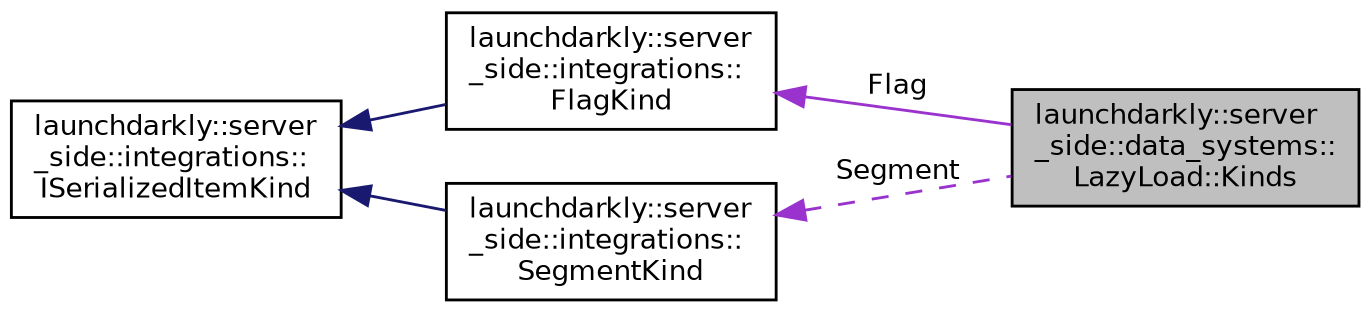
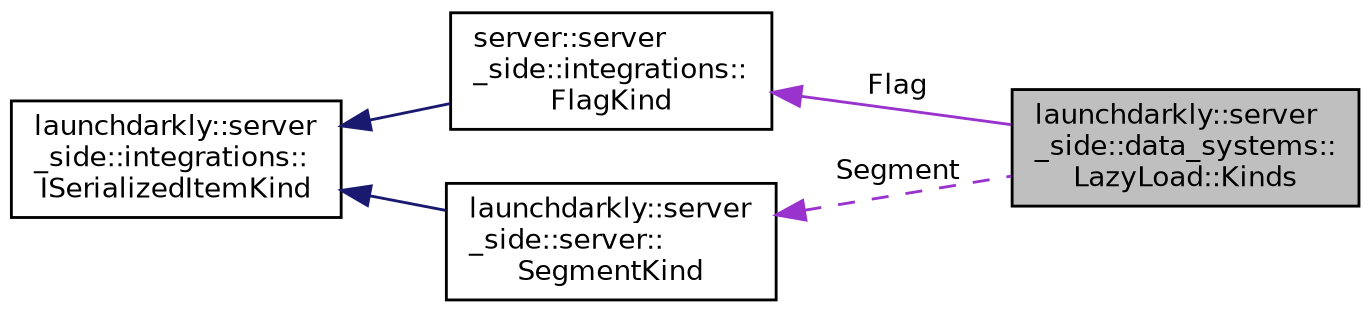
(611, 71) -> (611, 71)
(611, 242) -> (611, 242)
